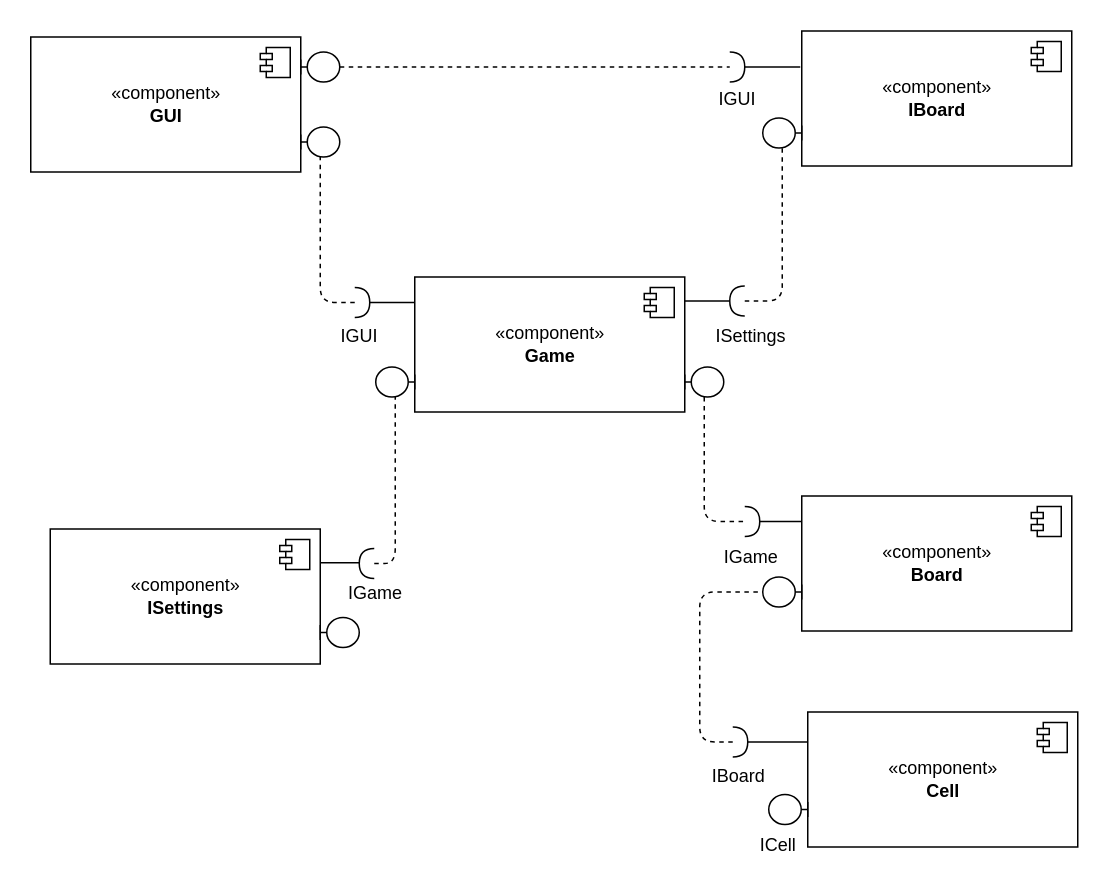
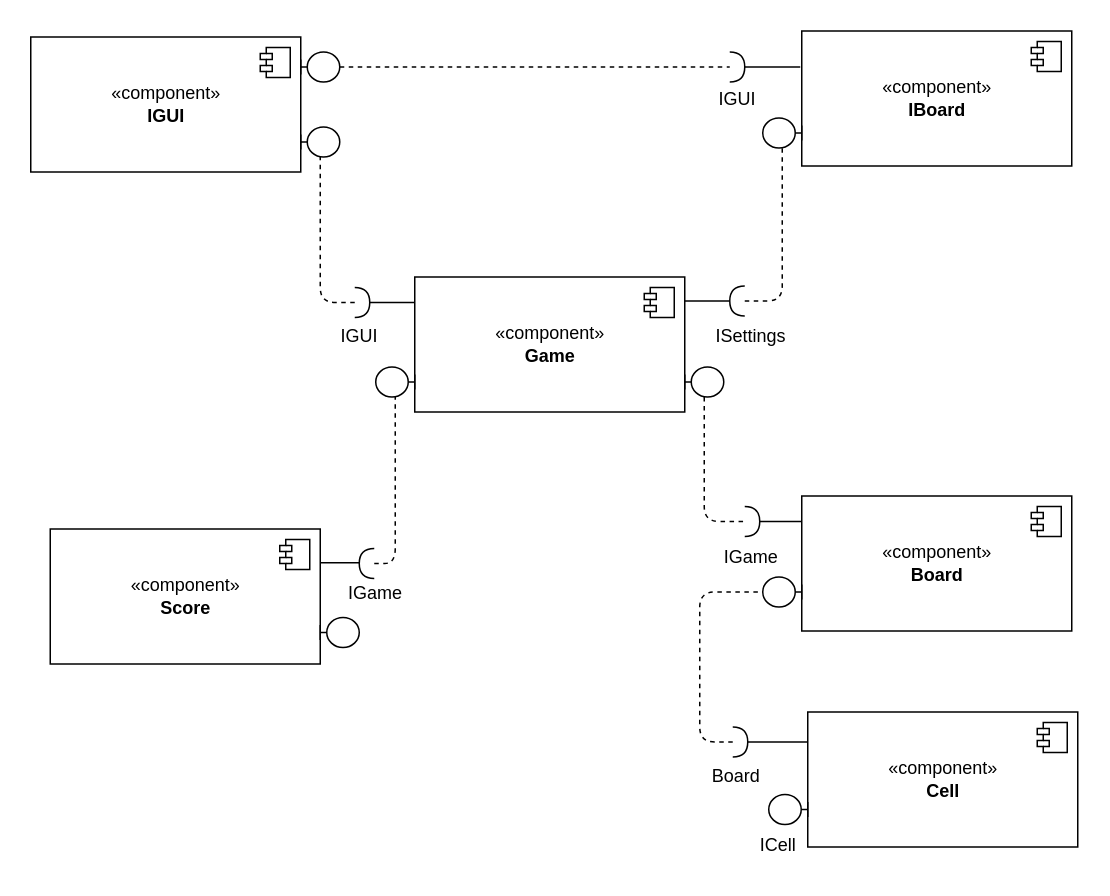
(167, 104) -> (167, 104)
(186, 596) -> (186, 596)
(742, 776) -> (737, 776)
